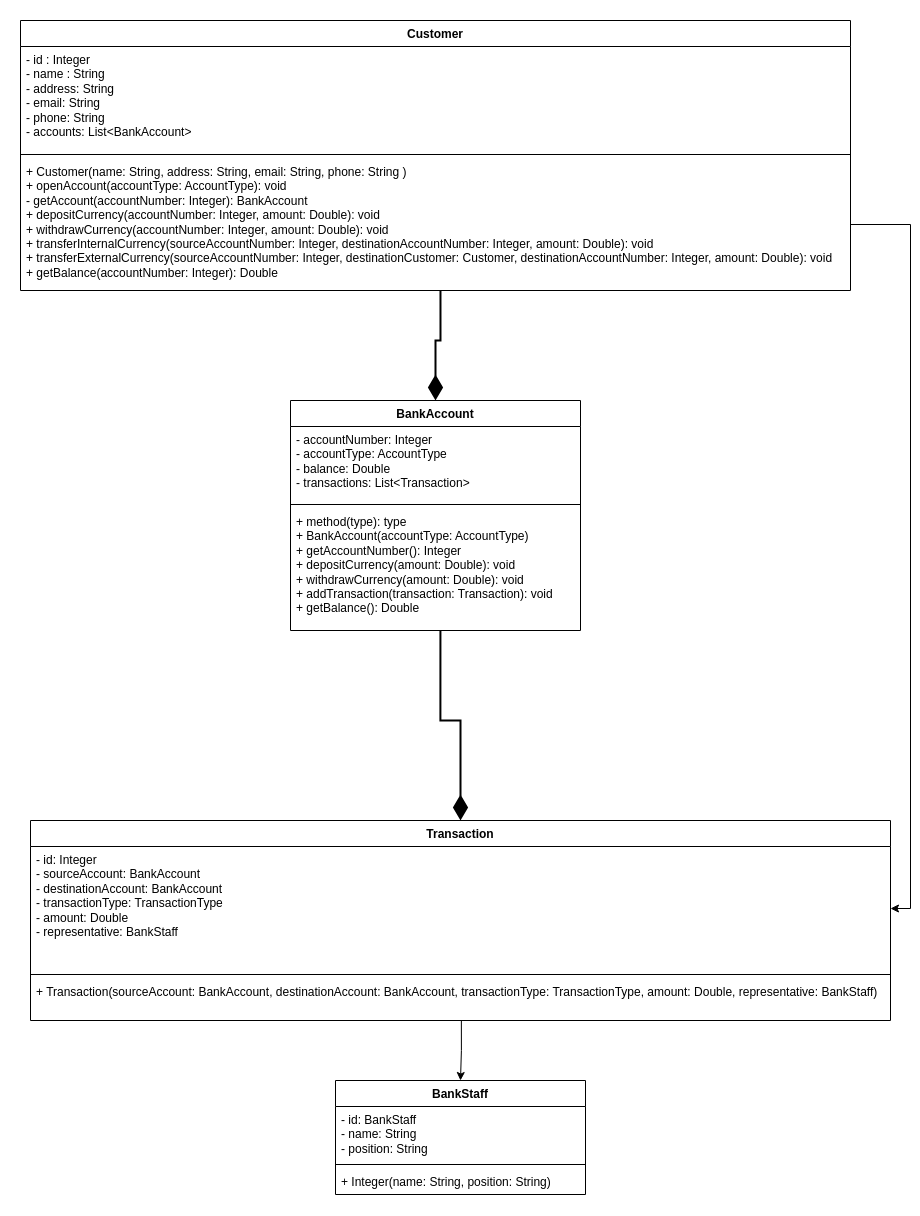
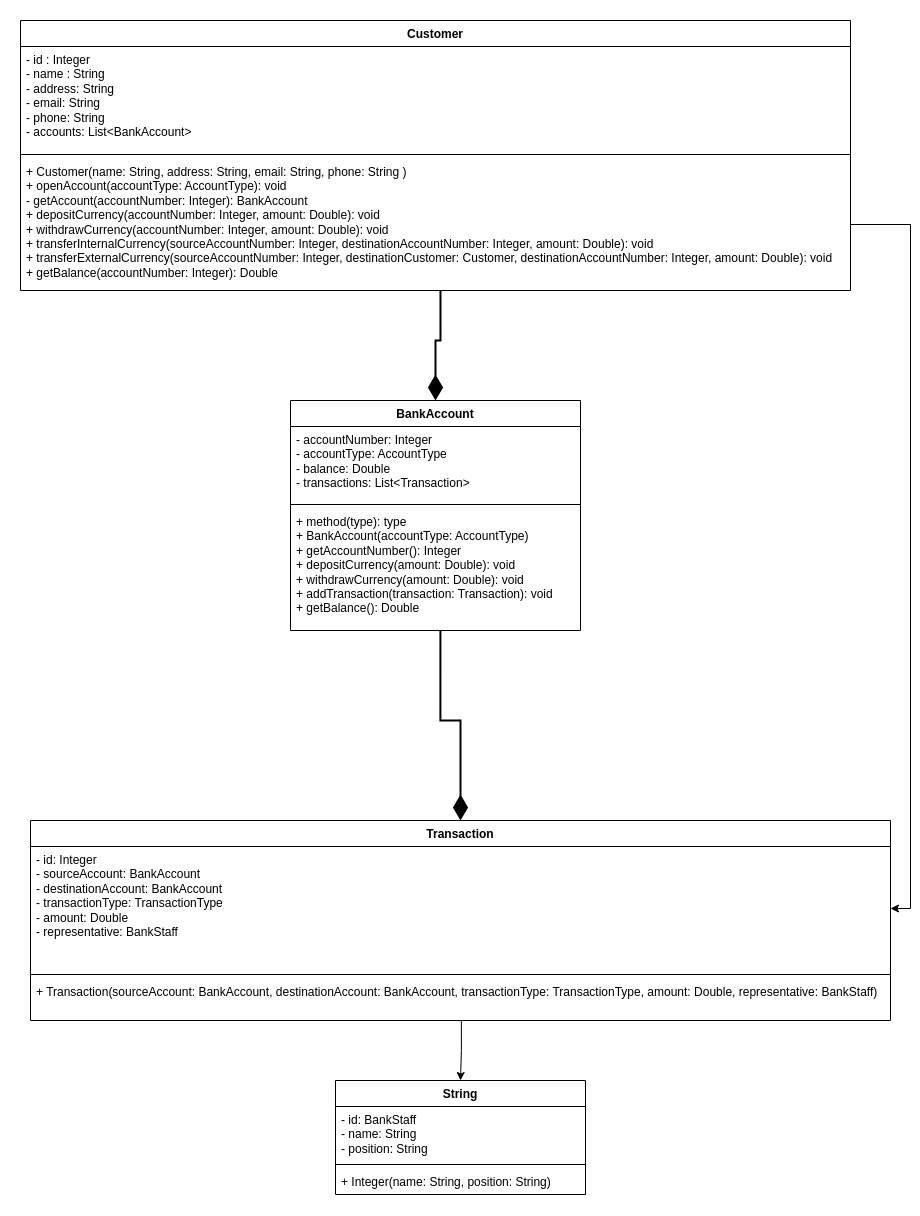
(461, 1095) -> (461, 1095)
